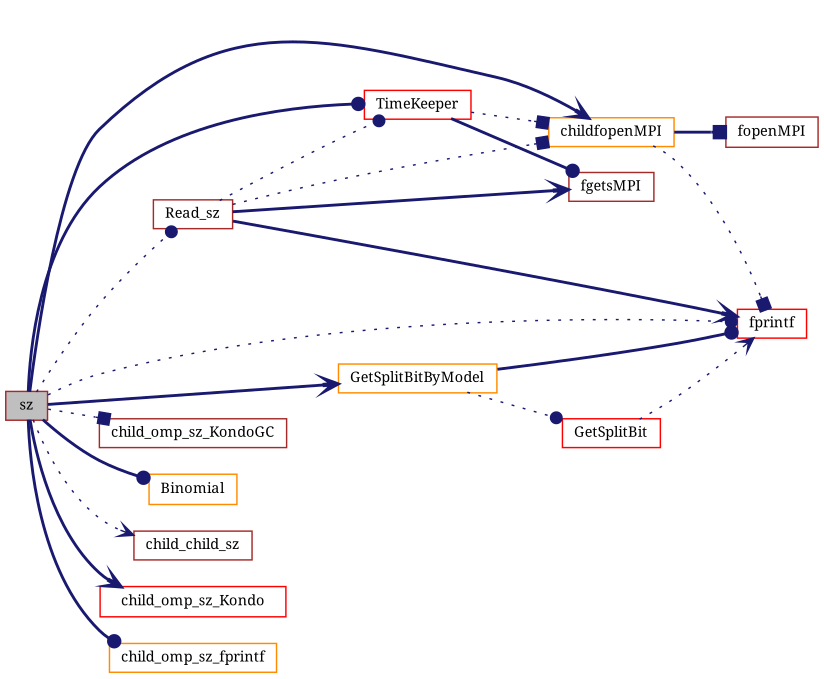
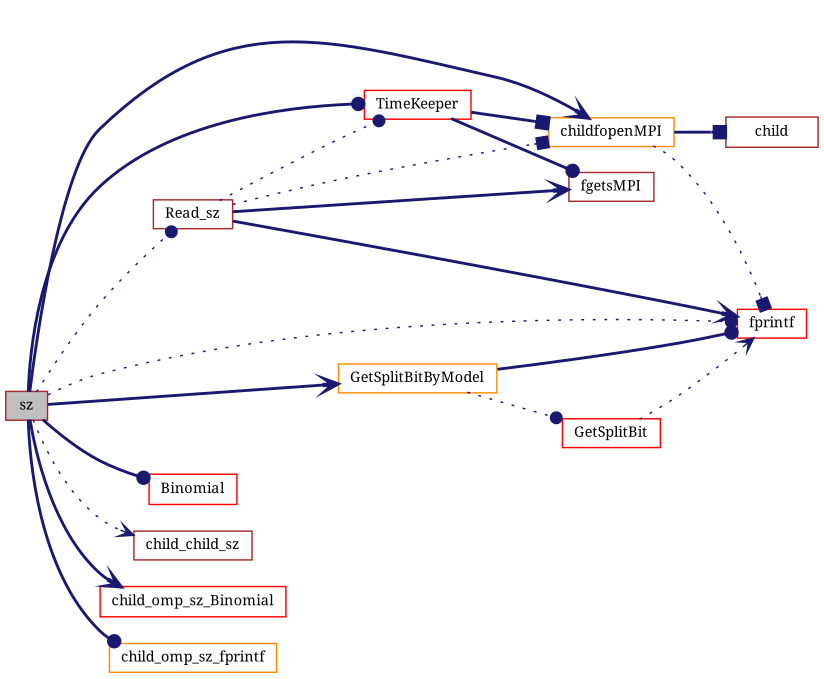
(503, 117) -> (503, 117)
(772, 132) -> (772, 132)
(193, 433) -> none
(193, 489) -> (193, 489)
(193, 602) -> (193, 602)
